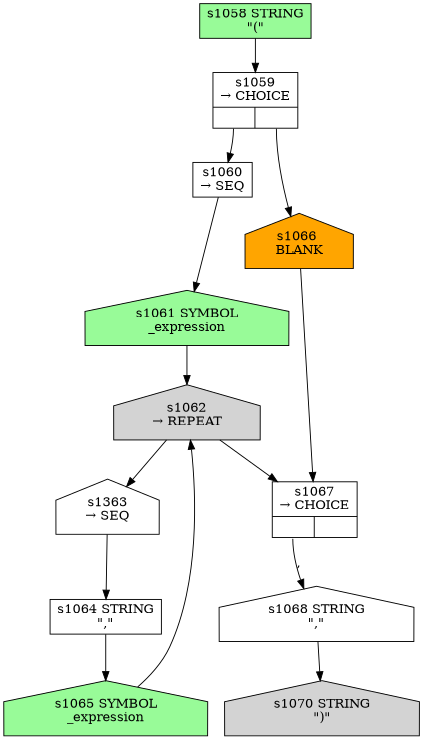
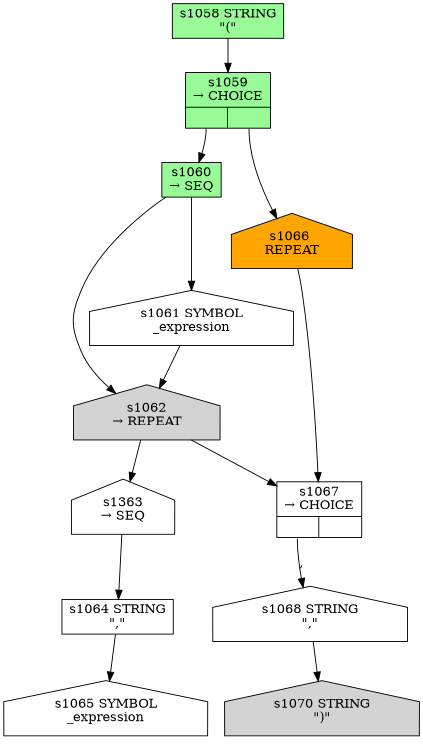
(255, 100) -> (228, 100)
(223, 180) -> (192, 180)
(299, 244) -> (292, 244)
(187, 321) -> (192, 321)
(190, 575) -> (85, 282)
(106, 711) -> (106, 711)
